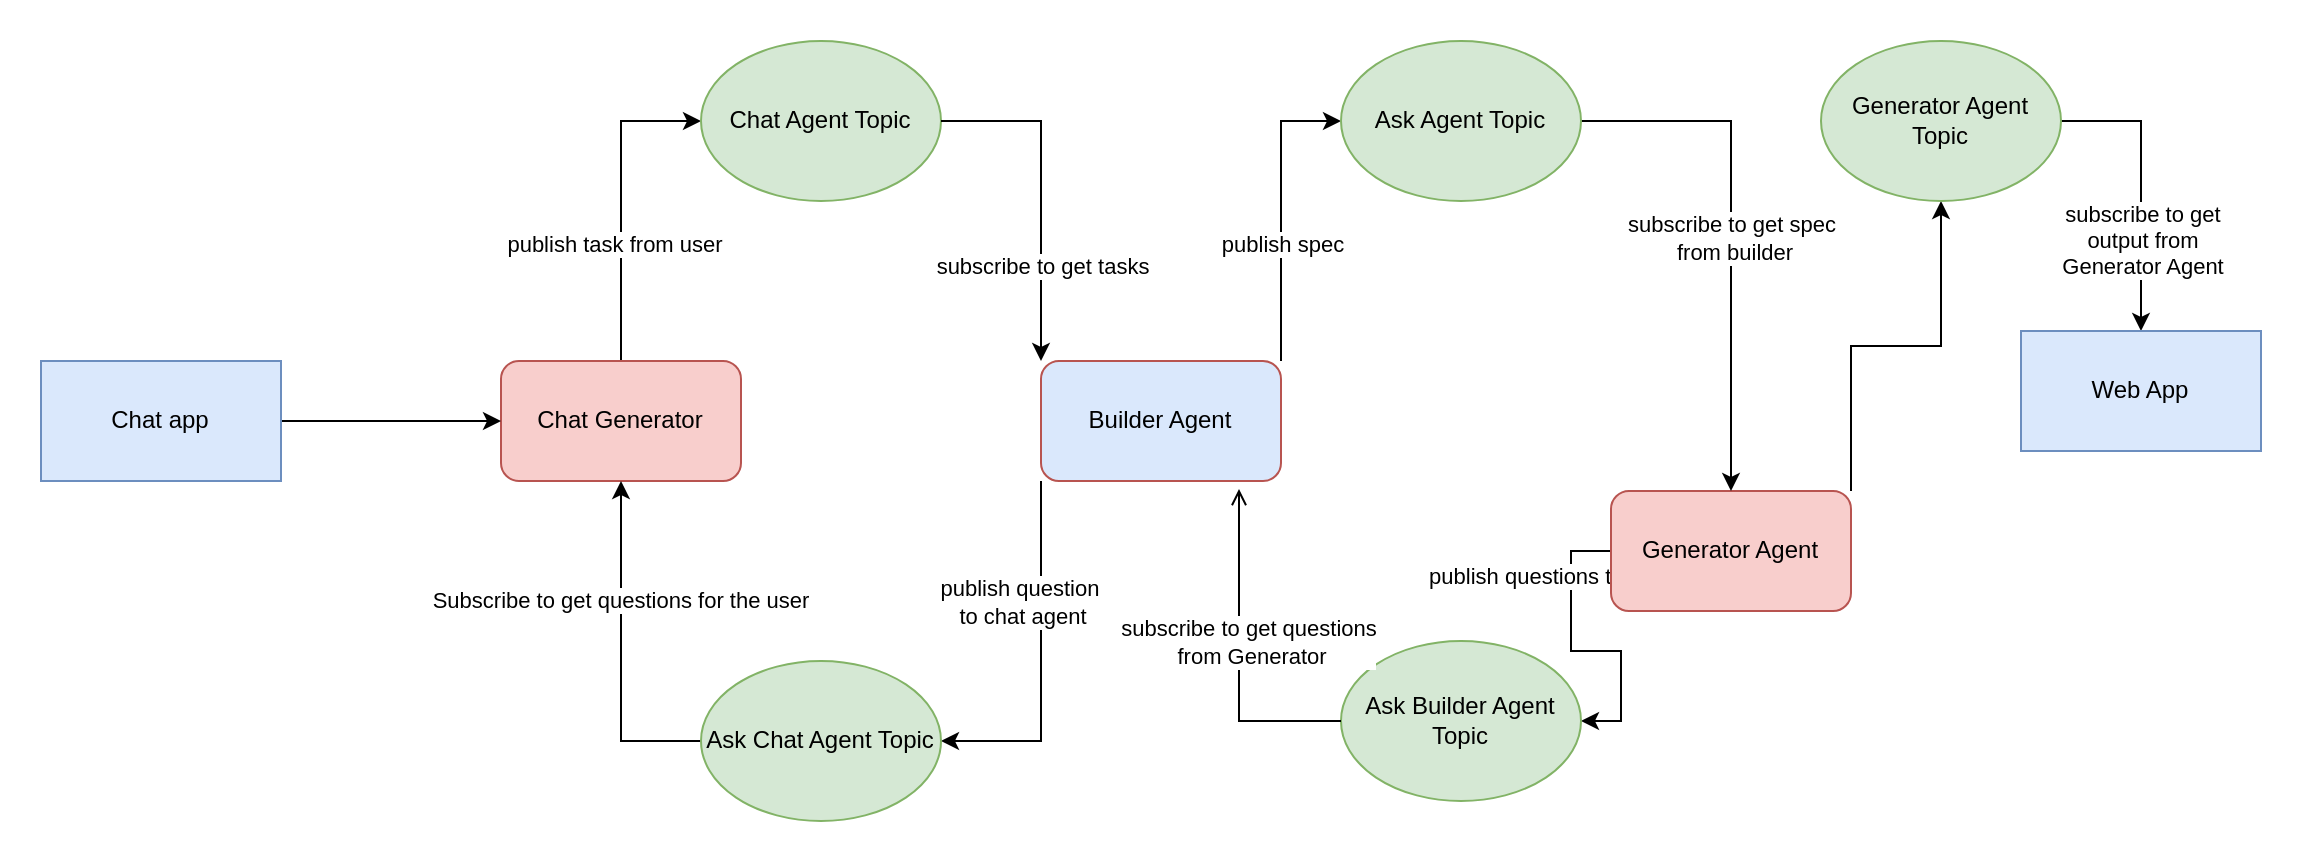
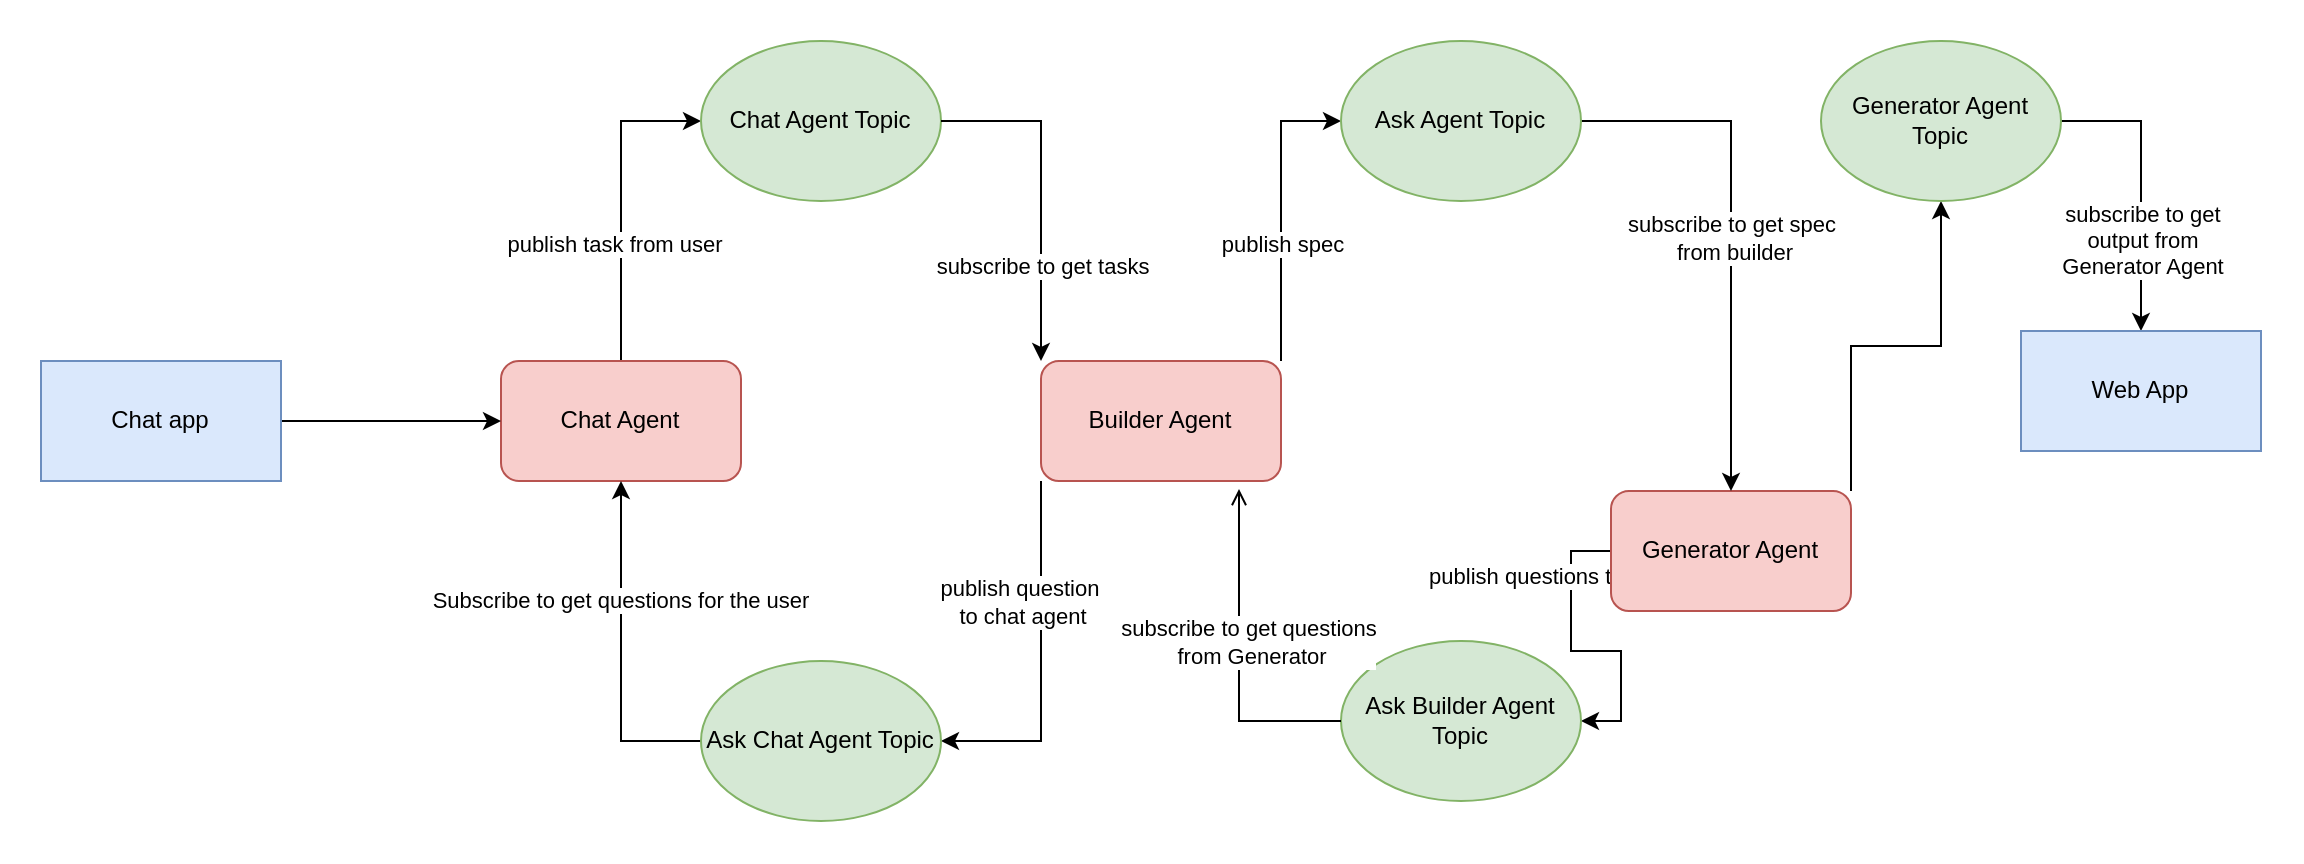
(621, 421) -> (621, 421)
(1161, 421) -> (1161, 421)
